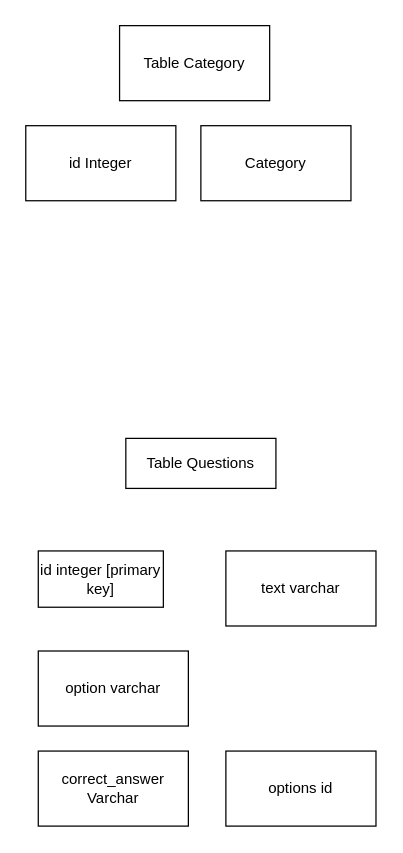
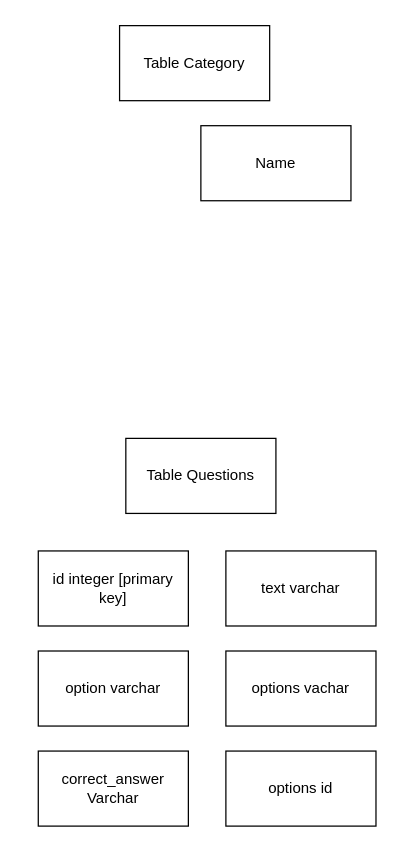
(101, 163) -> none
(276, 163) -> (276, 163)
(201, 463) -> (201, 476)
(101, 579) -> (113, 588)
none -> (301, 688)
